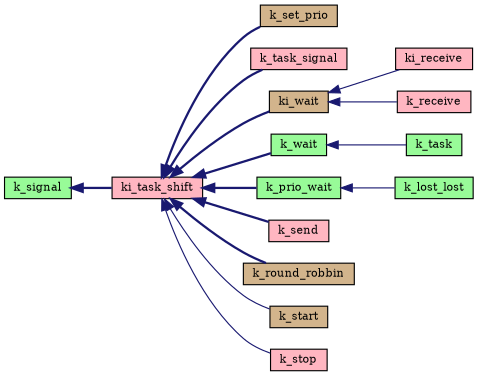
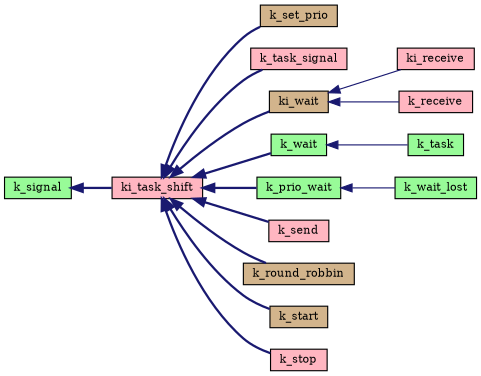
(434, 188) -> (436, 188)
(213, 267) -> (213, 267)
(205, 292) -> (205, 292)
